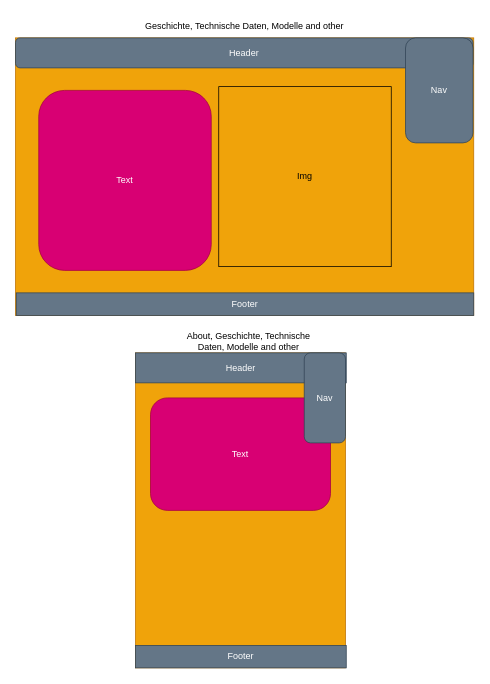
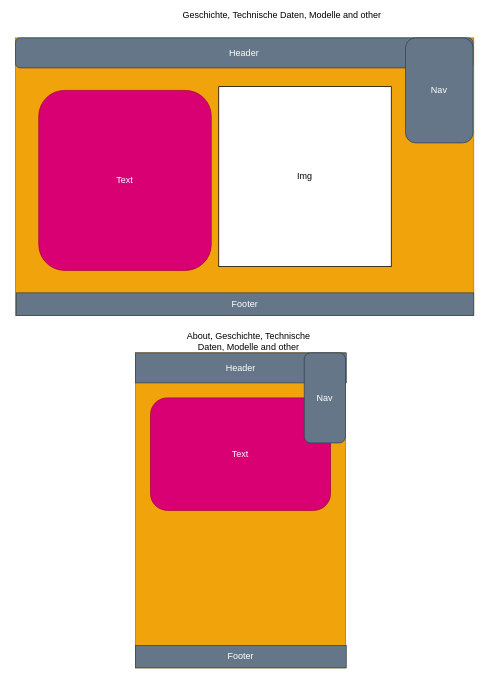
(244, 27) -> (282, 15)
(305, 177) -> (305, 177)
